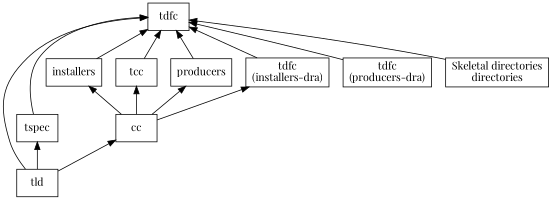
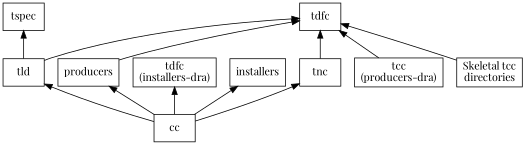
(227, 44) -> none
(119, 46) -> none
(46, 51) -> none
(136, 72) -> (320, 72)
(387, 72) -> (399, 72)
(497, 72) -> (490, 72)
(83, 157) -> (102, 106)
